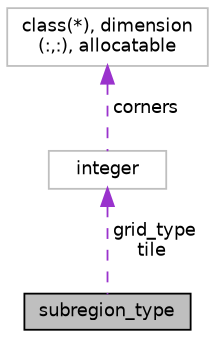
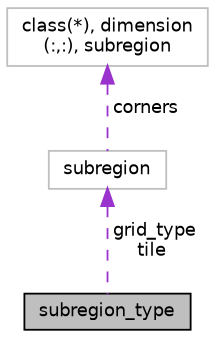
(108, 37) -> (108, 37)
(108, 170) -> (108, 170)
